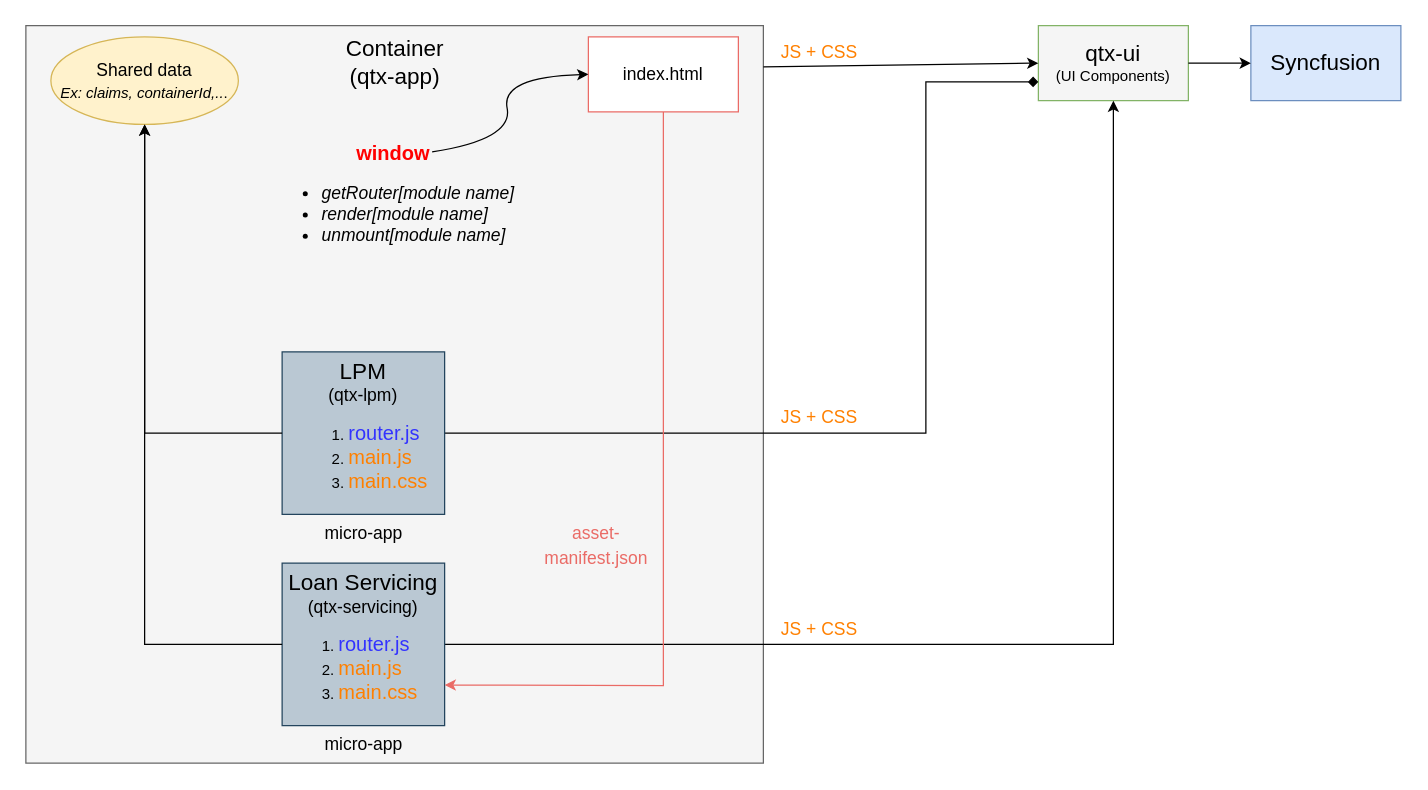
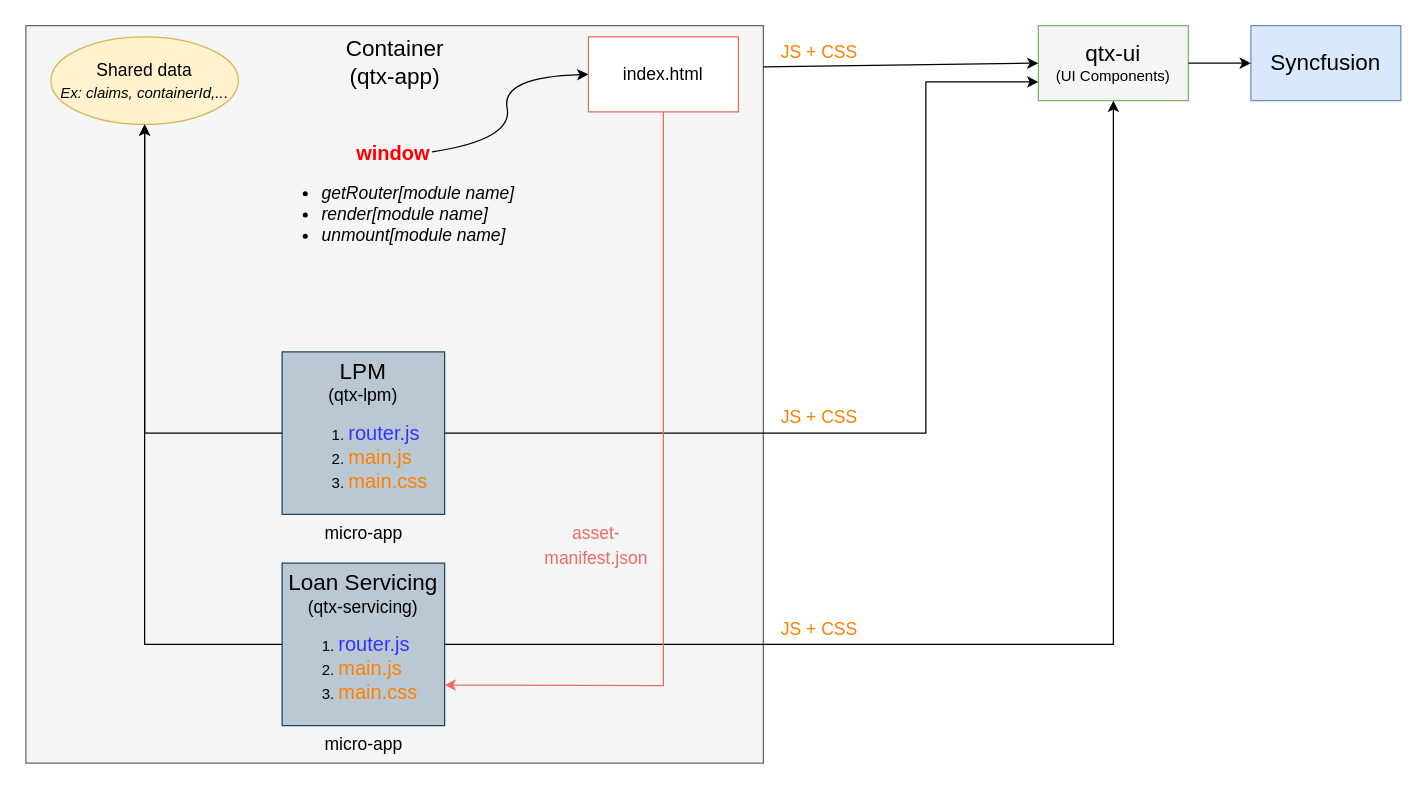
(1027, 82) -> (1028, 82)
